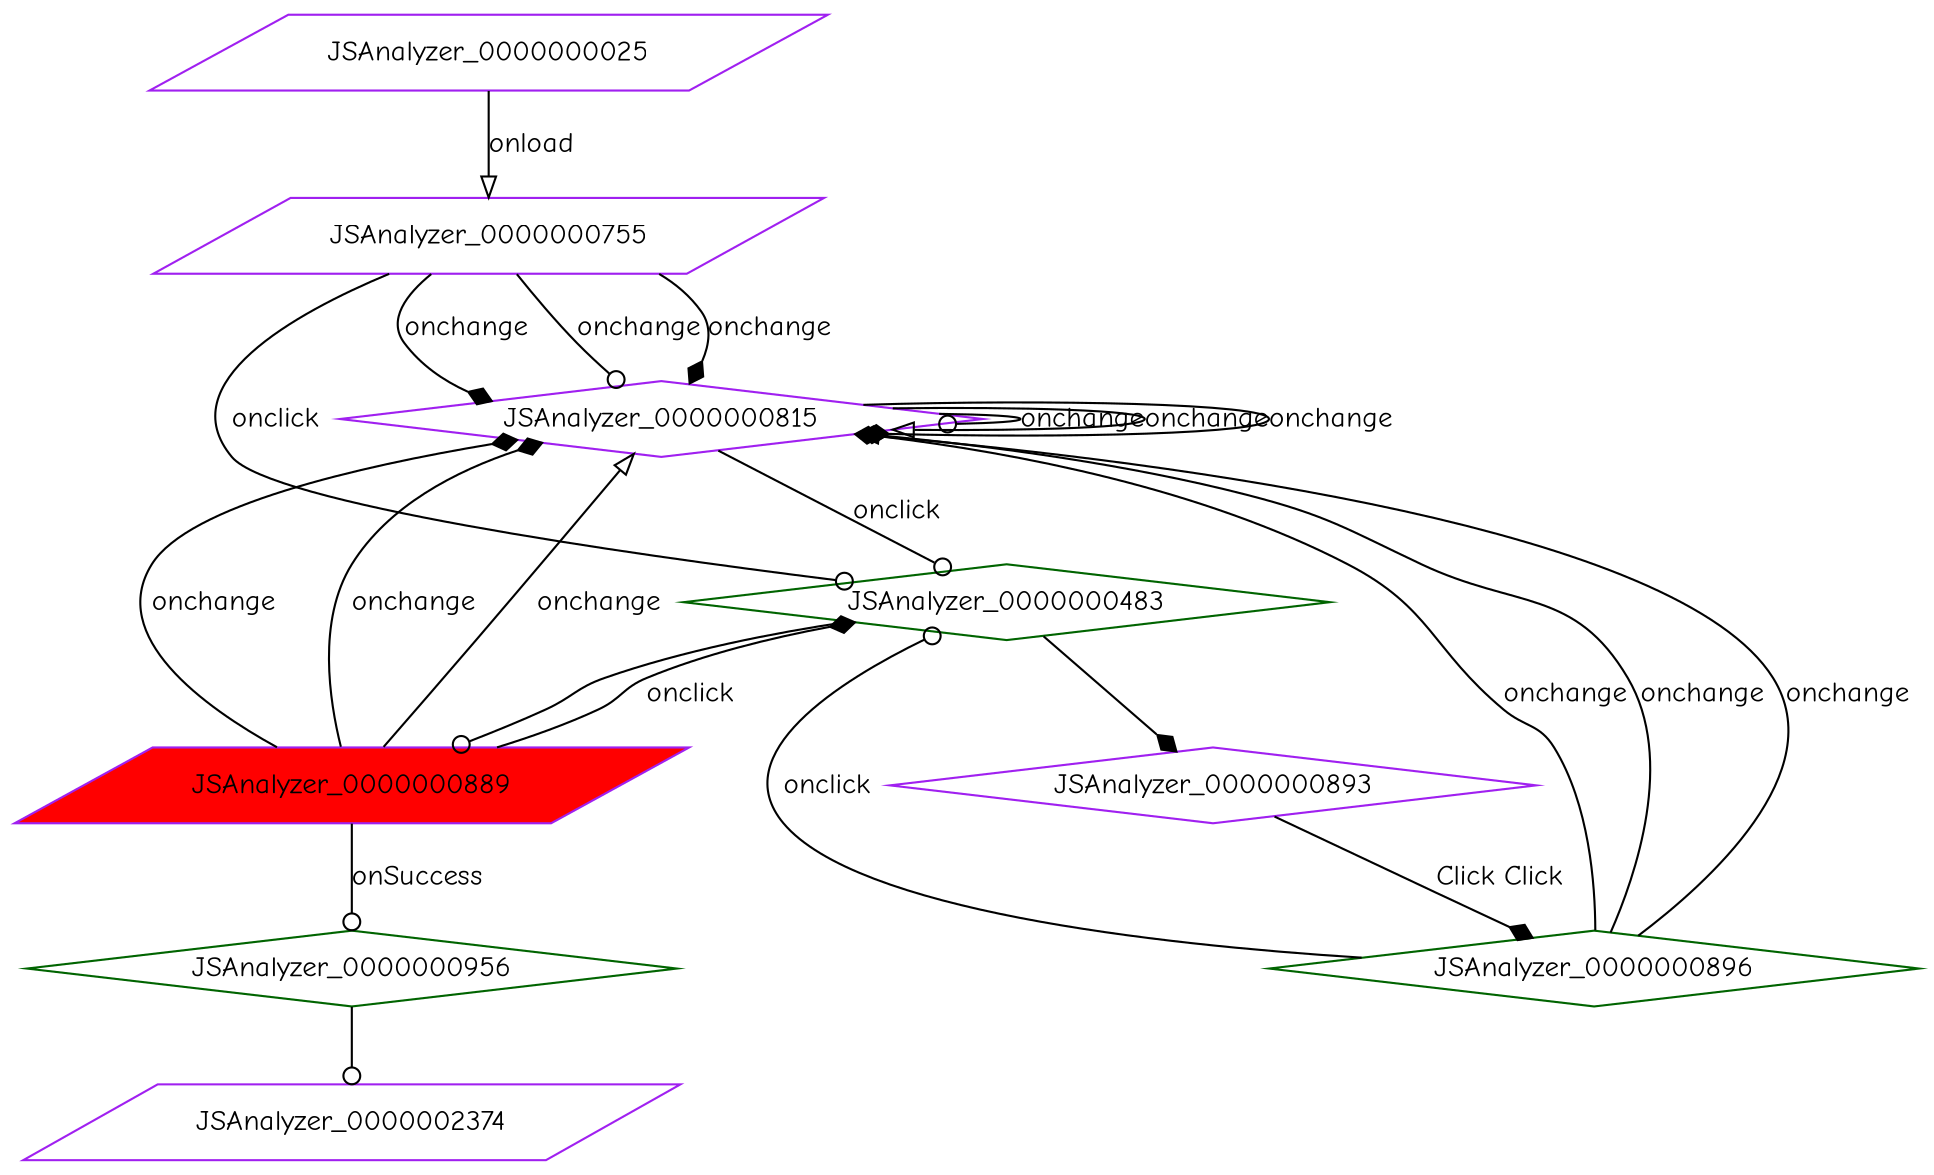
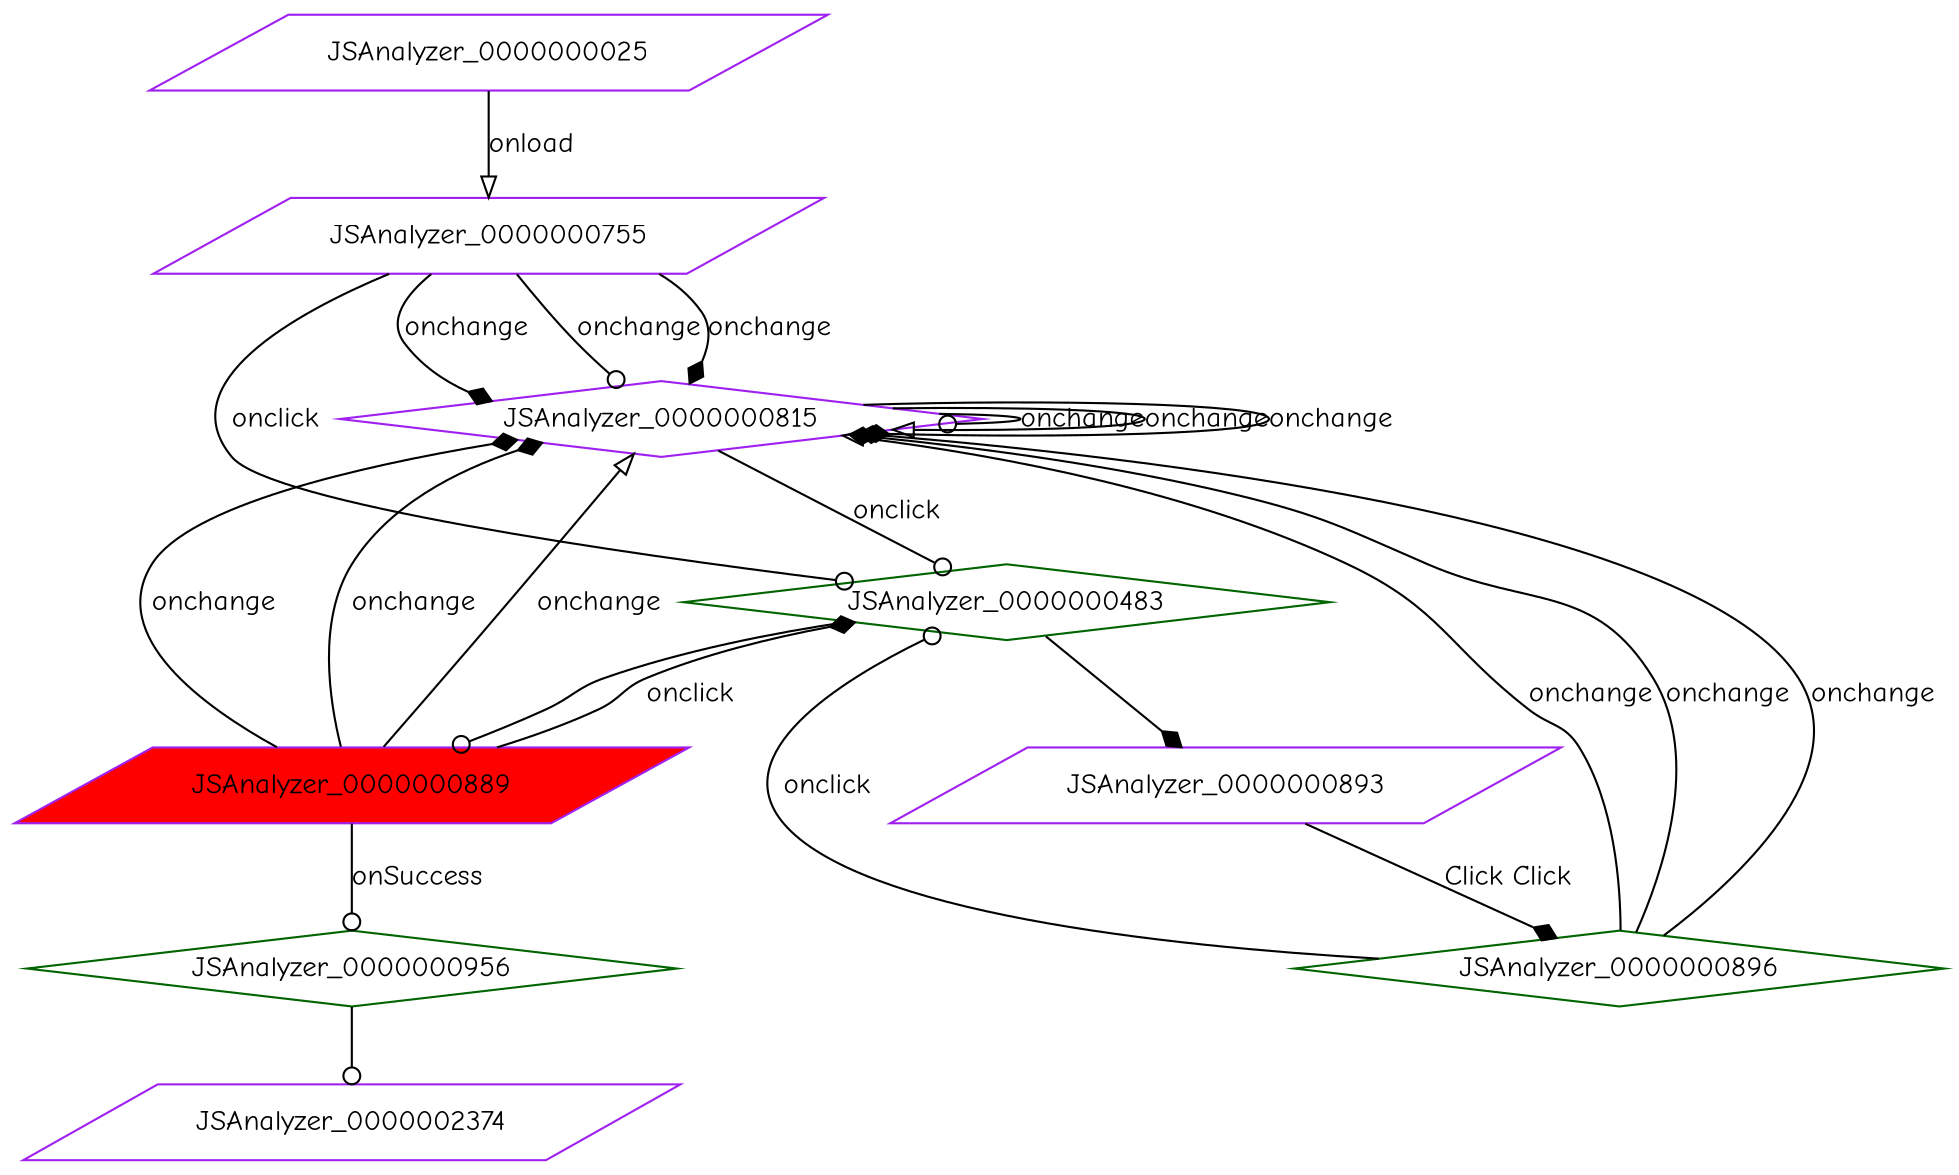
(1213, 785) -> (1226, 785)
